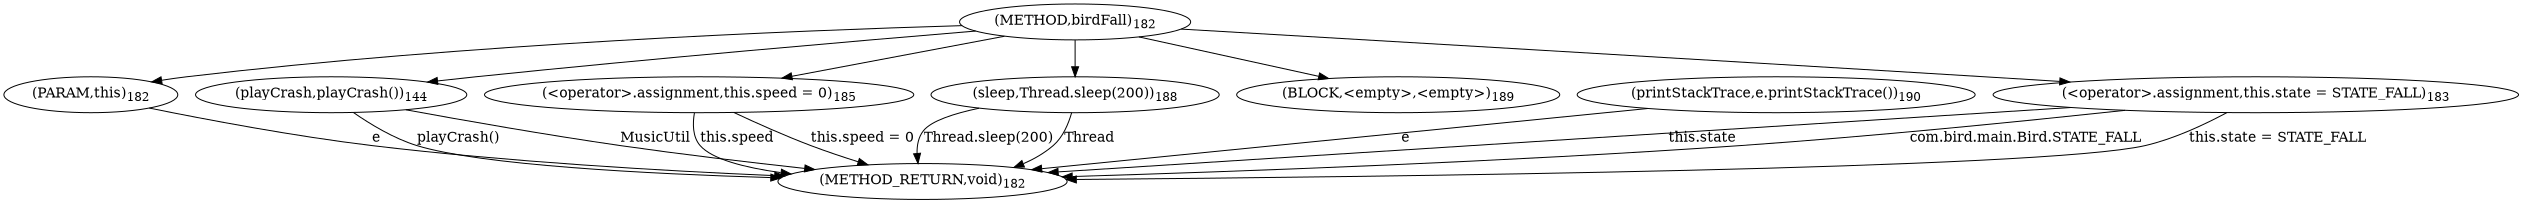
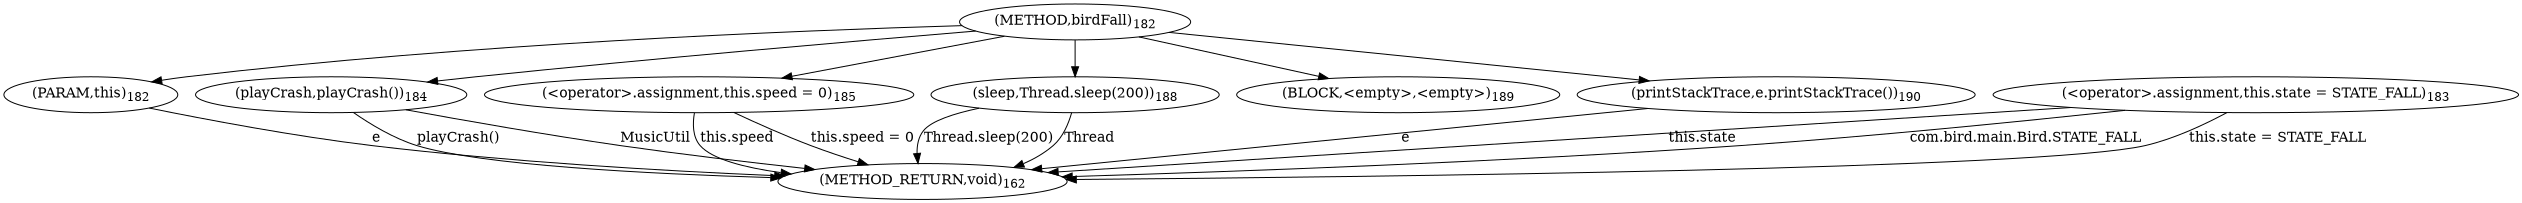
(1621, 55) -> (1404, 56)
(416, 93) -> (416, 93)
(1014, 180) -> (1014, 180)
